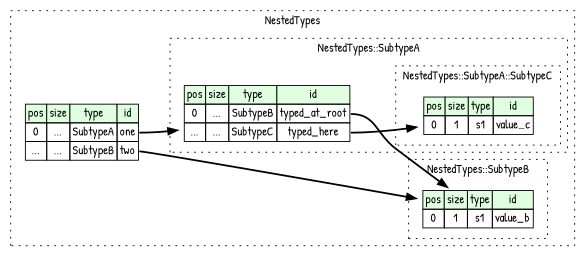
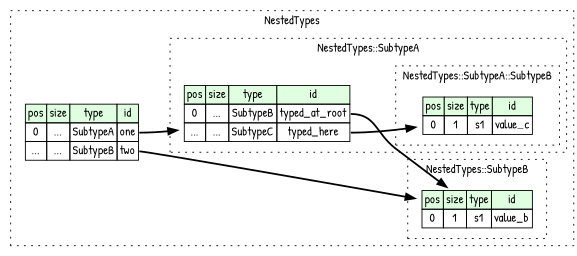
(478, 76) -> (478, 76)
